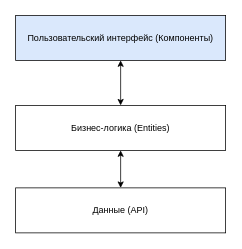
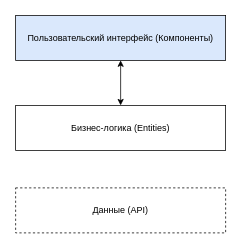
(120, 170) -> none
(120, 210) -> (120, 210)
